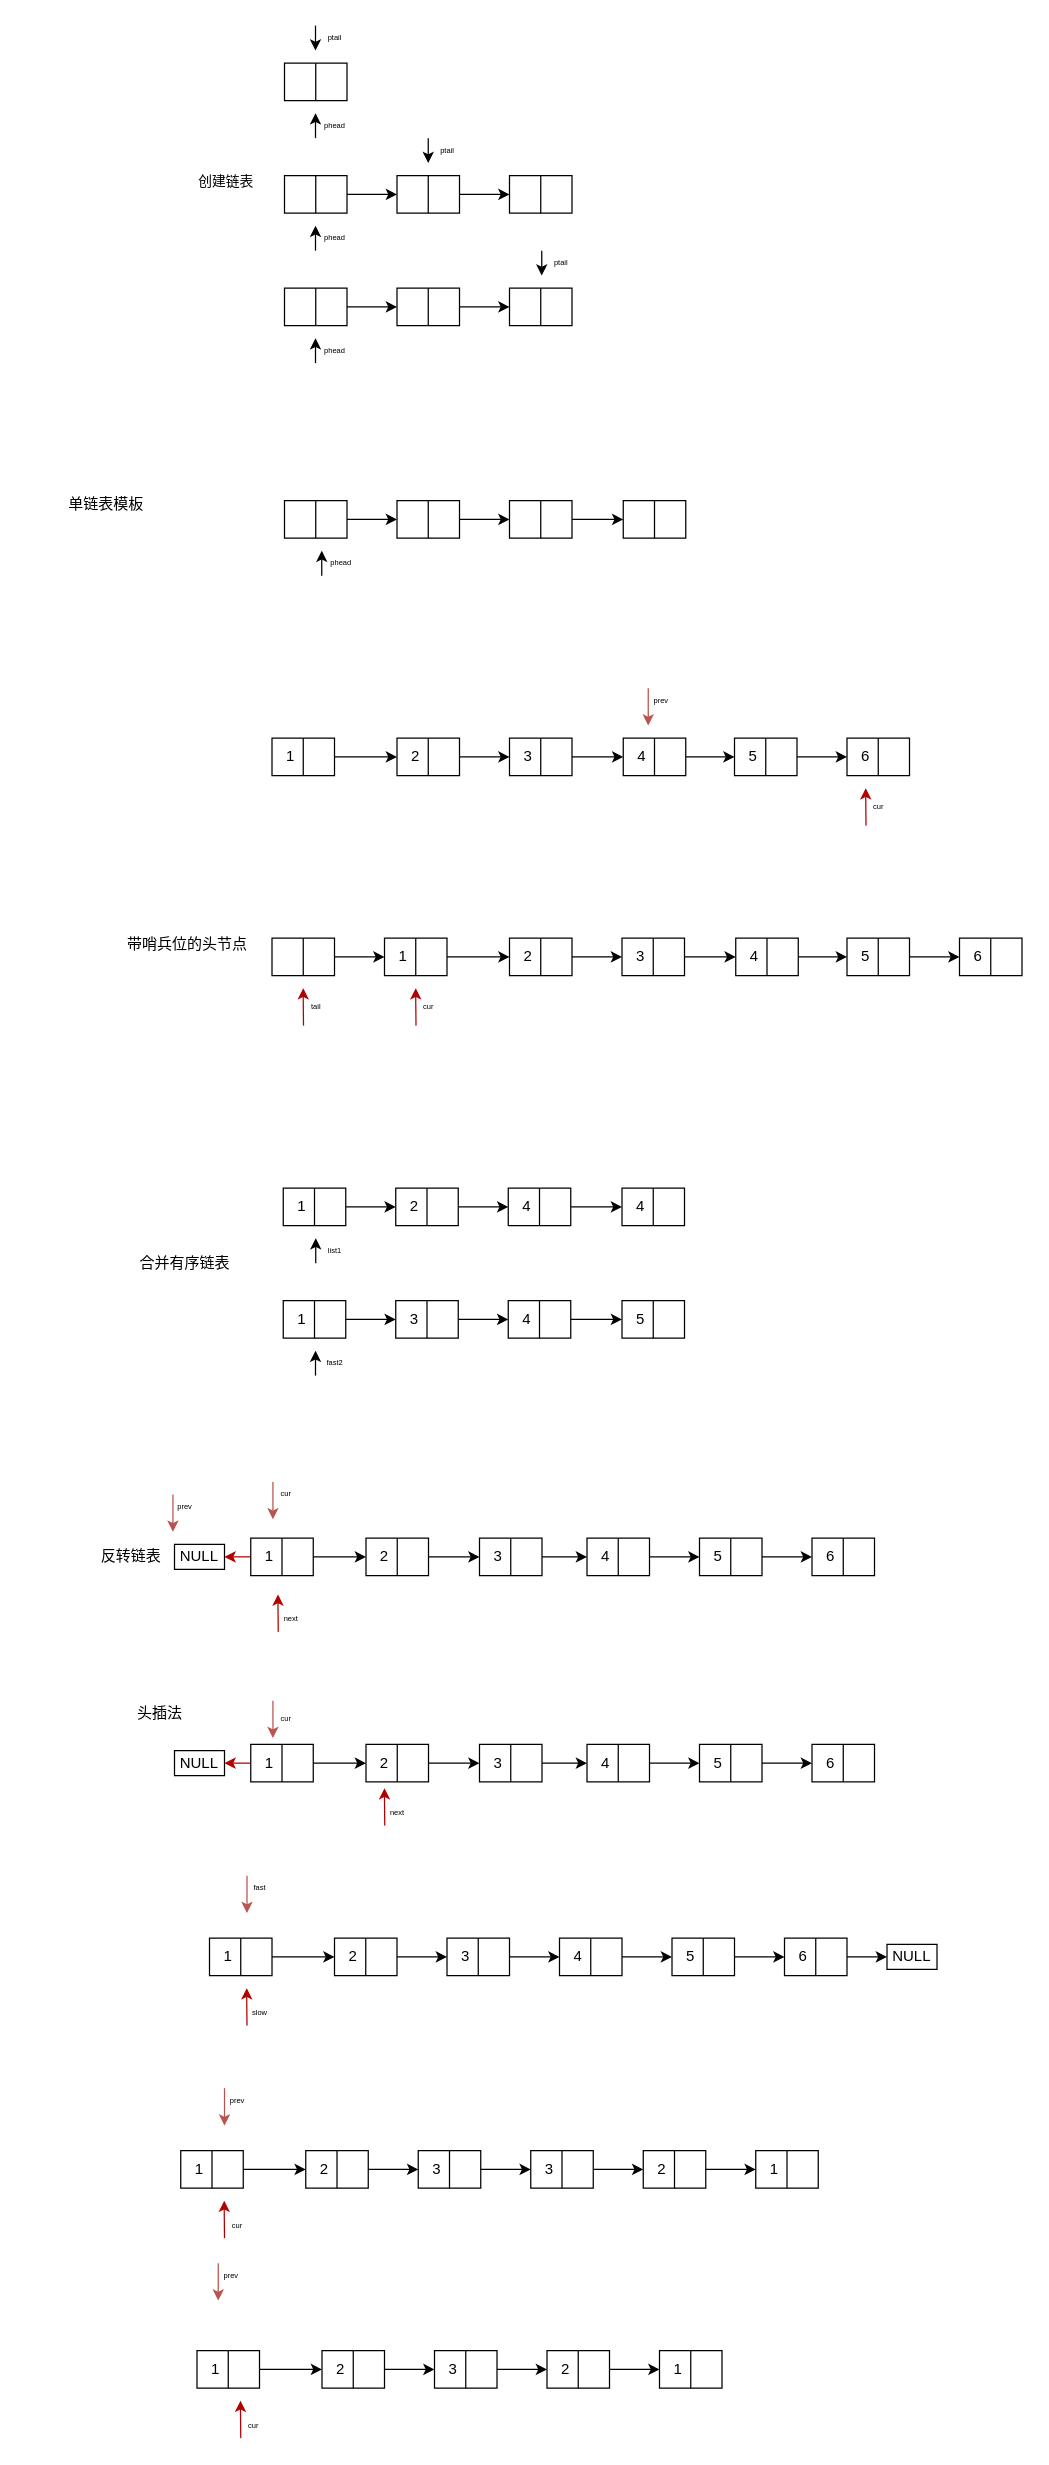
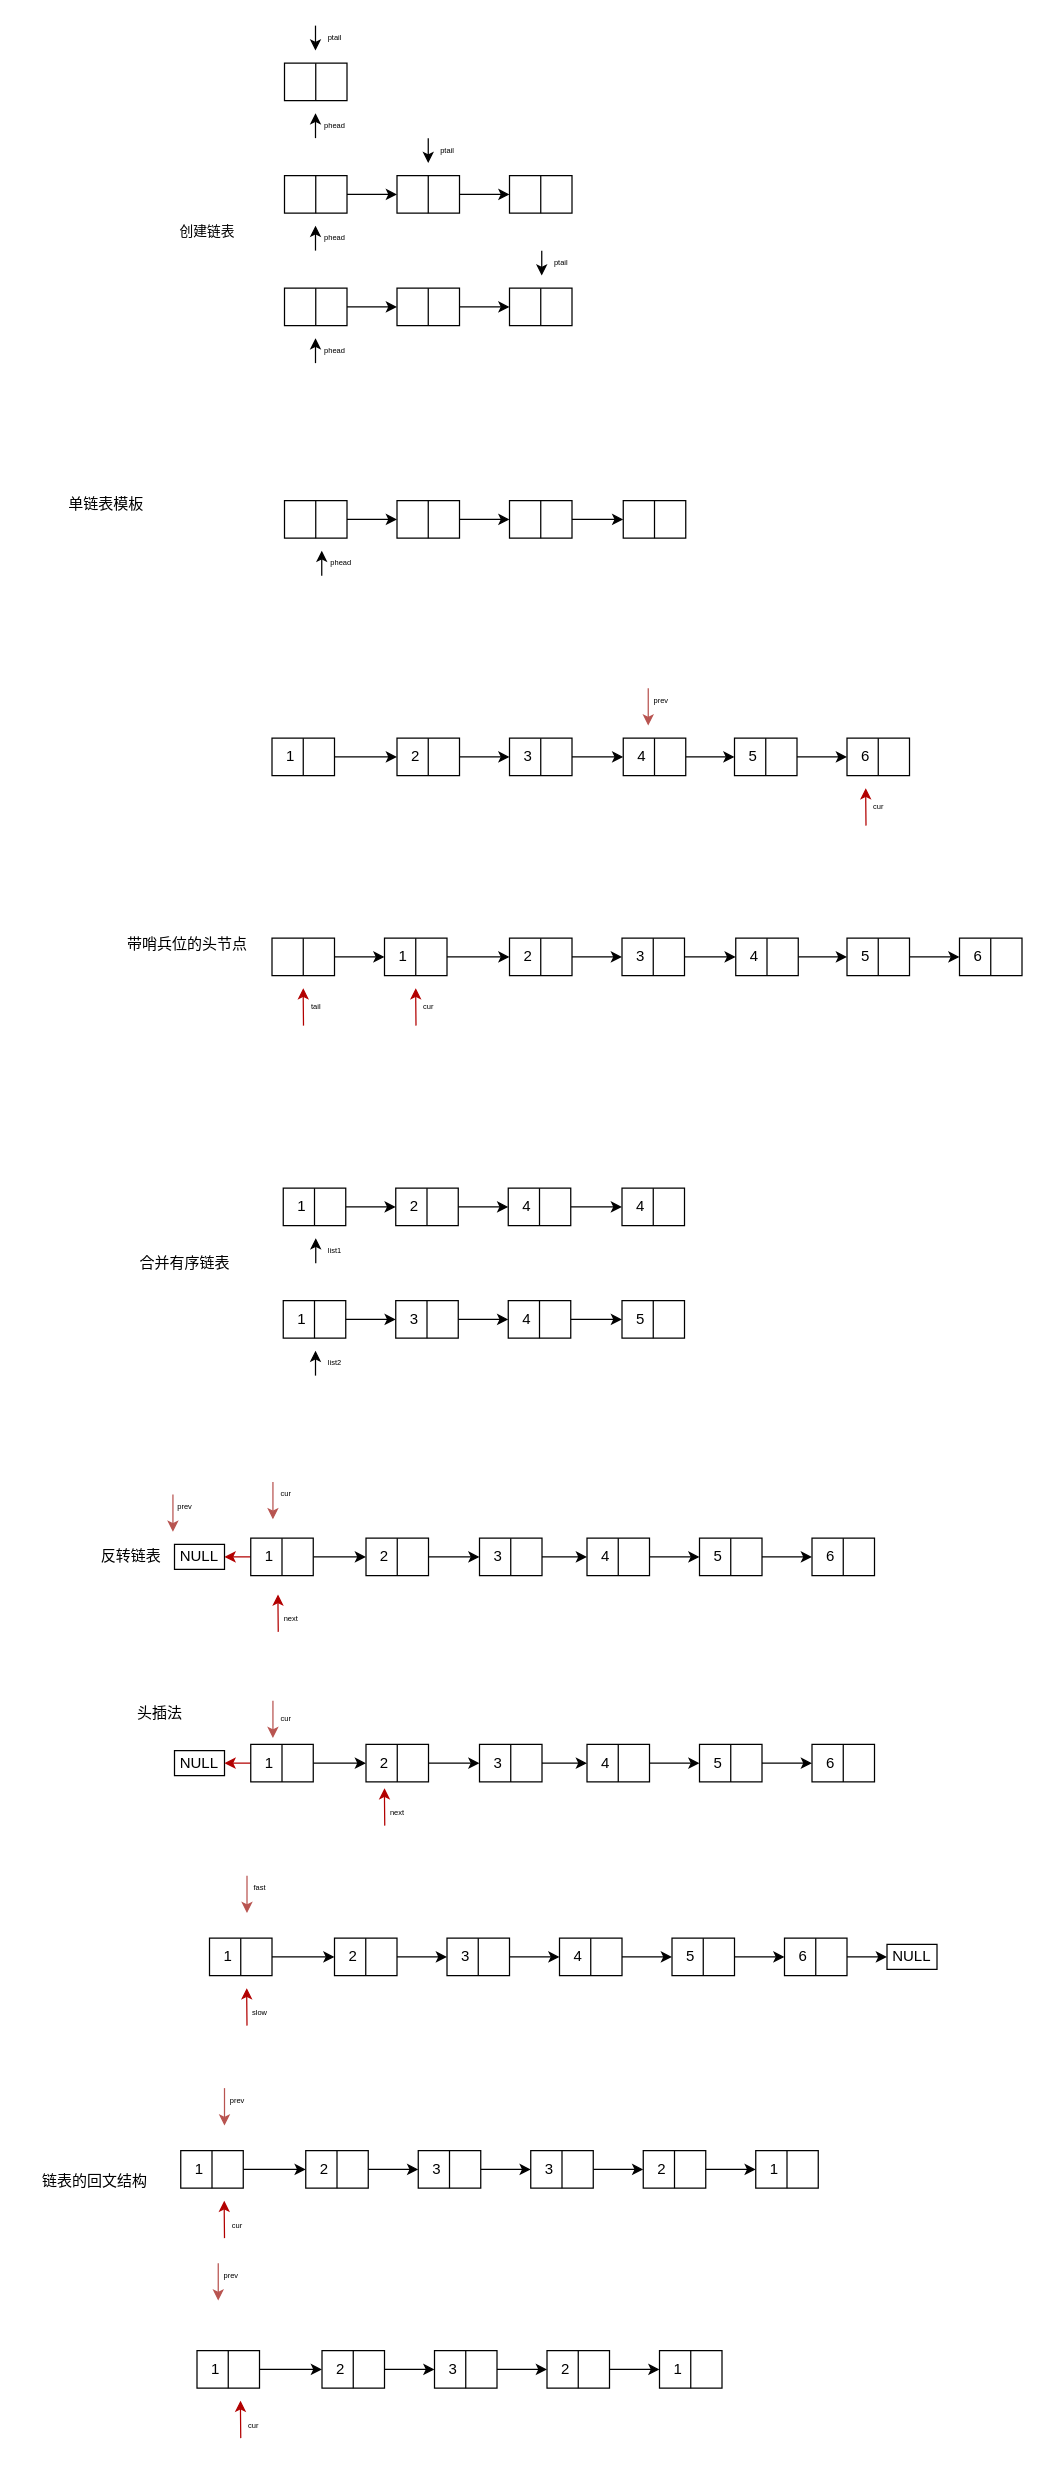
(226, 182) -> (207, 232)
(335, 1363) -> (335, 1363)
none -> (94, 2182)
